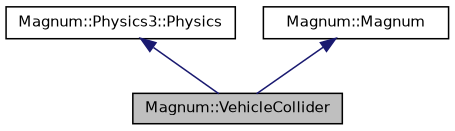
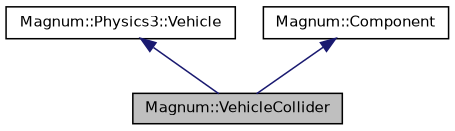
(121, 23) -> (121, 23)
(356, 23) -> (356, 23)
